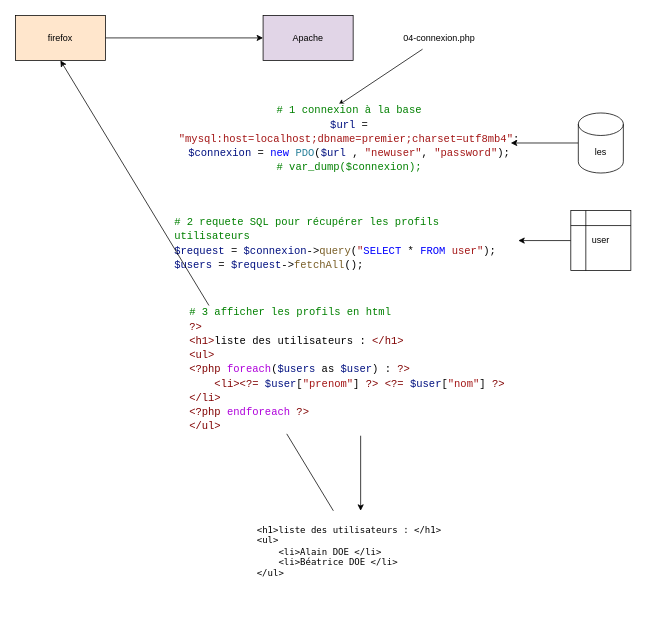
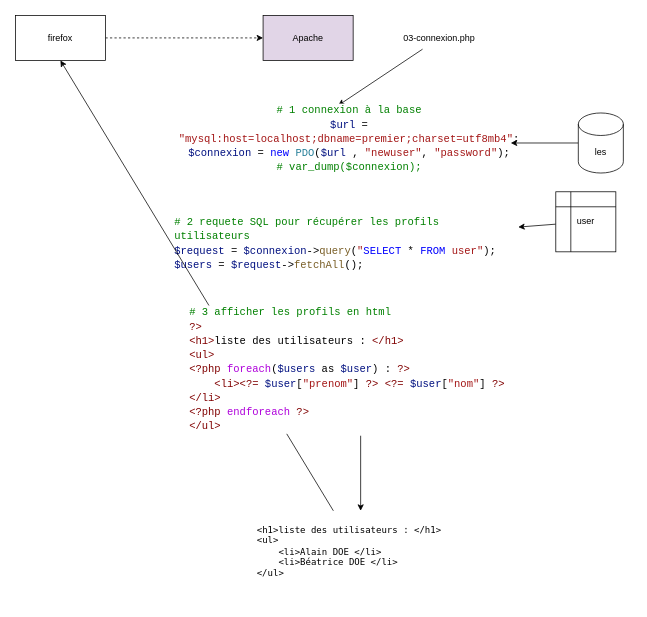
(60, 38) -> (60, 38)
(182, 38) -> (182, 38)
(439, 38) -> (439, 38)
(600, 240) -> (585, 222)
